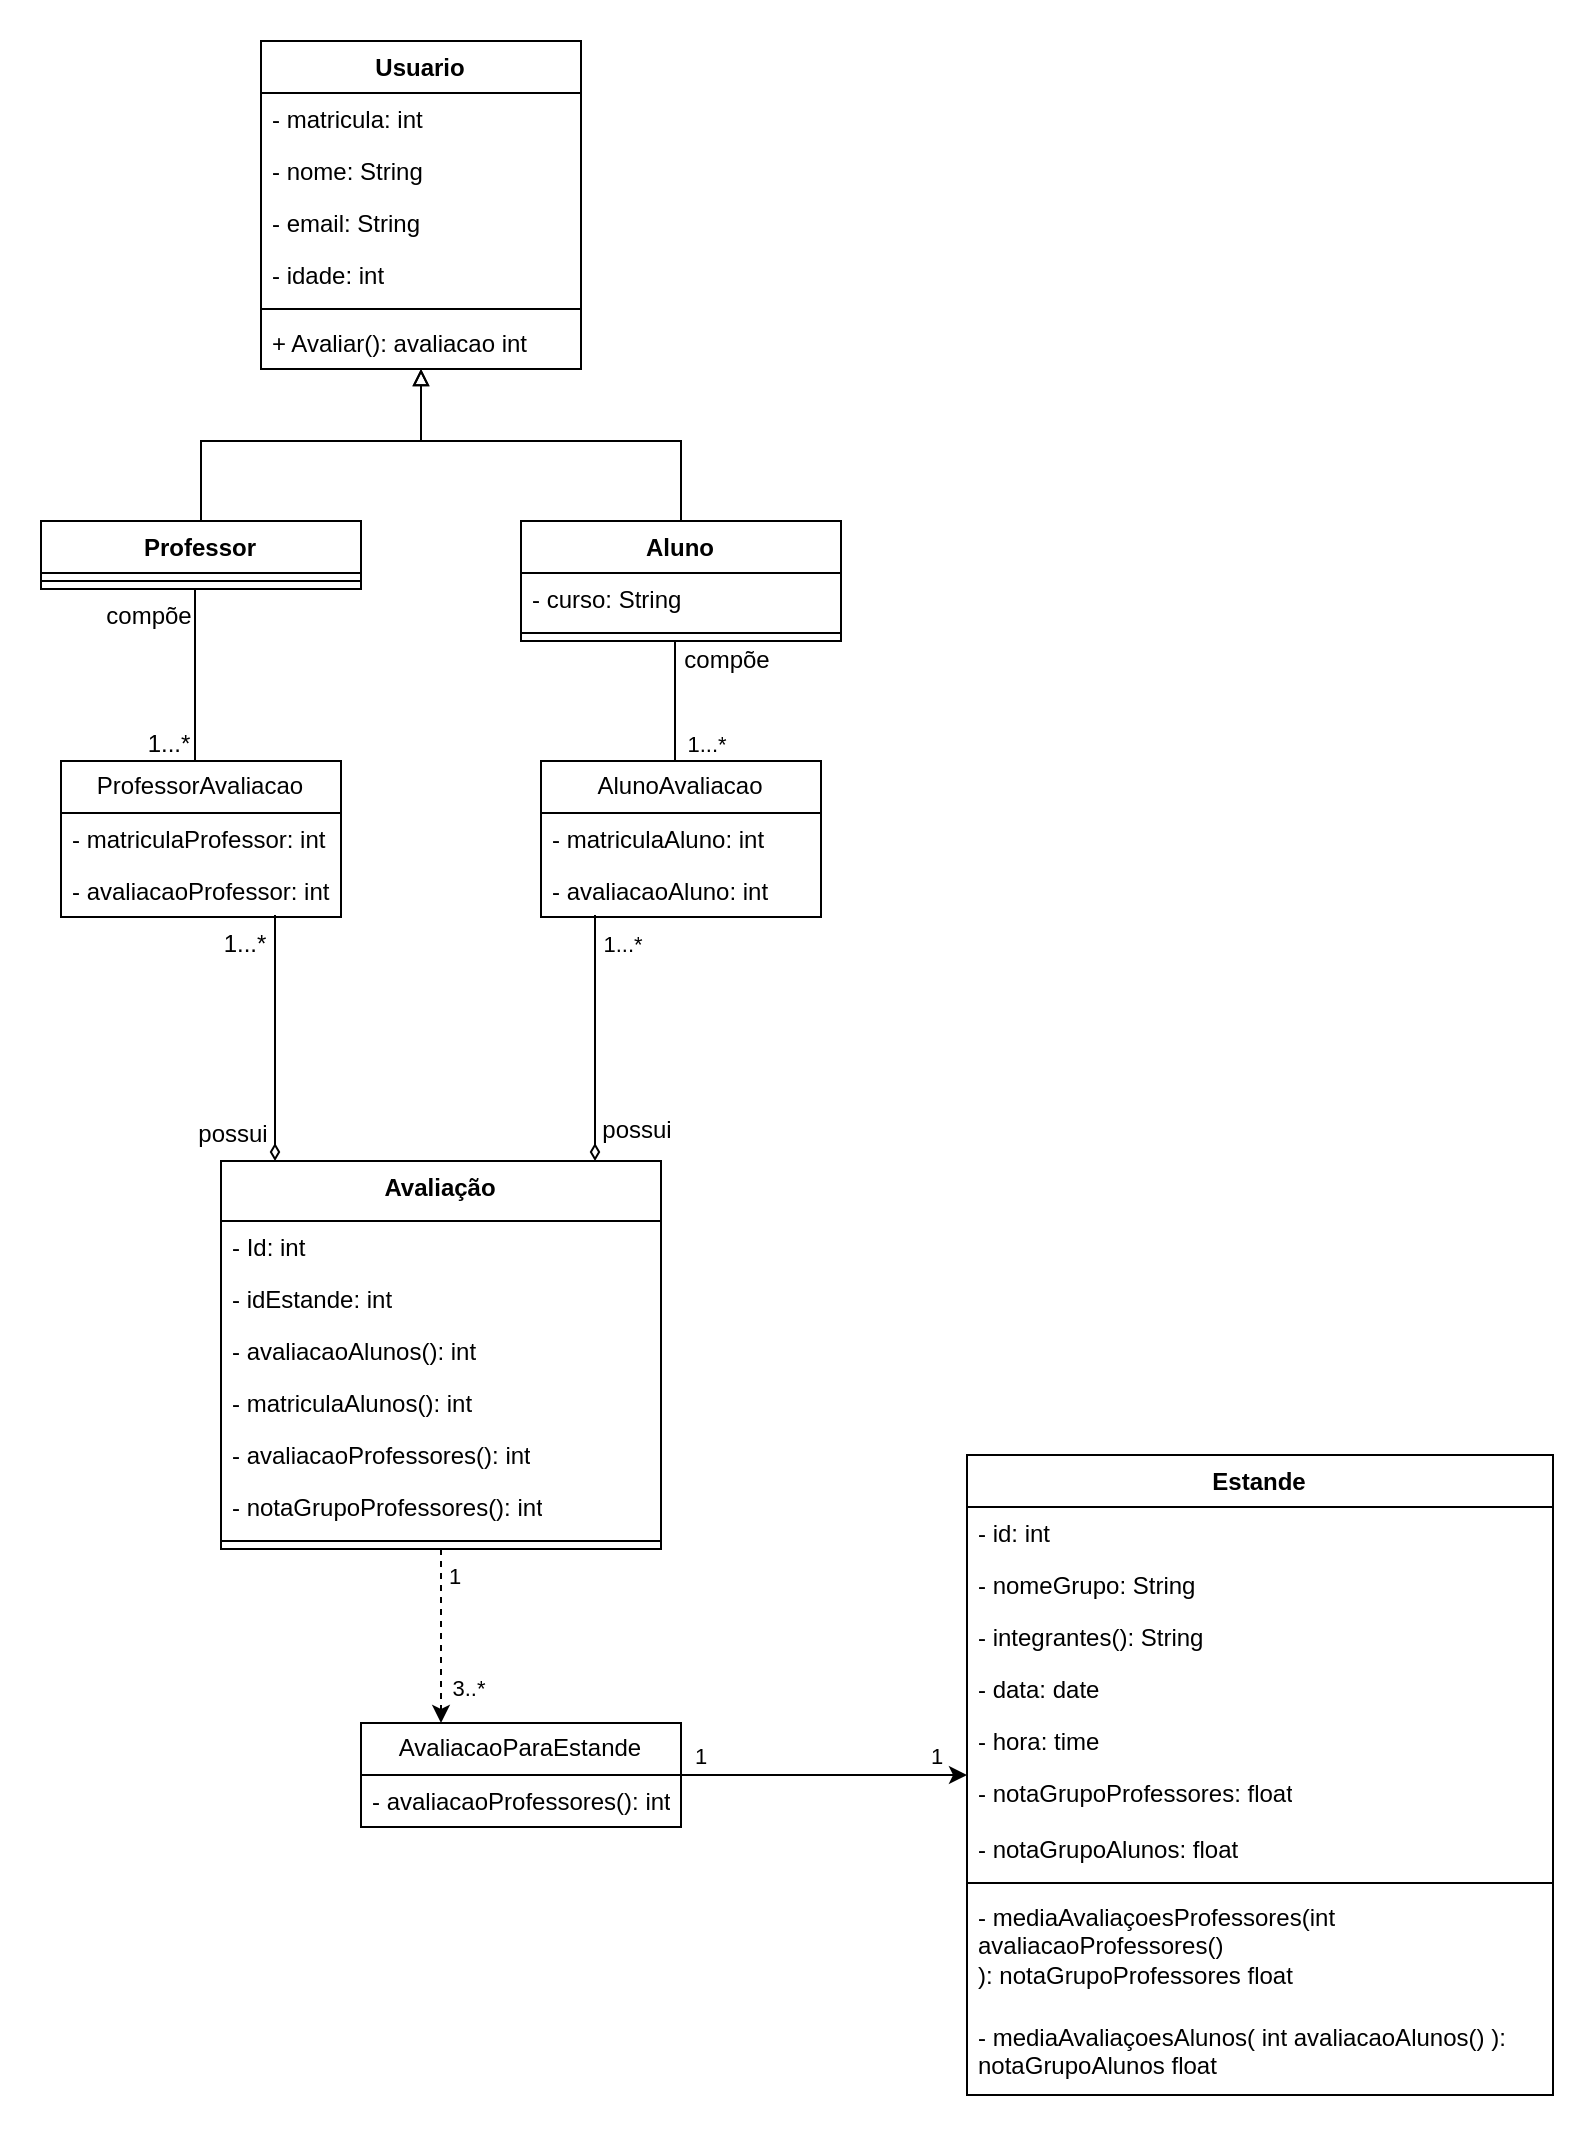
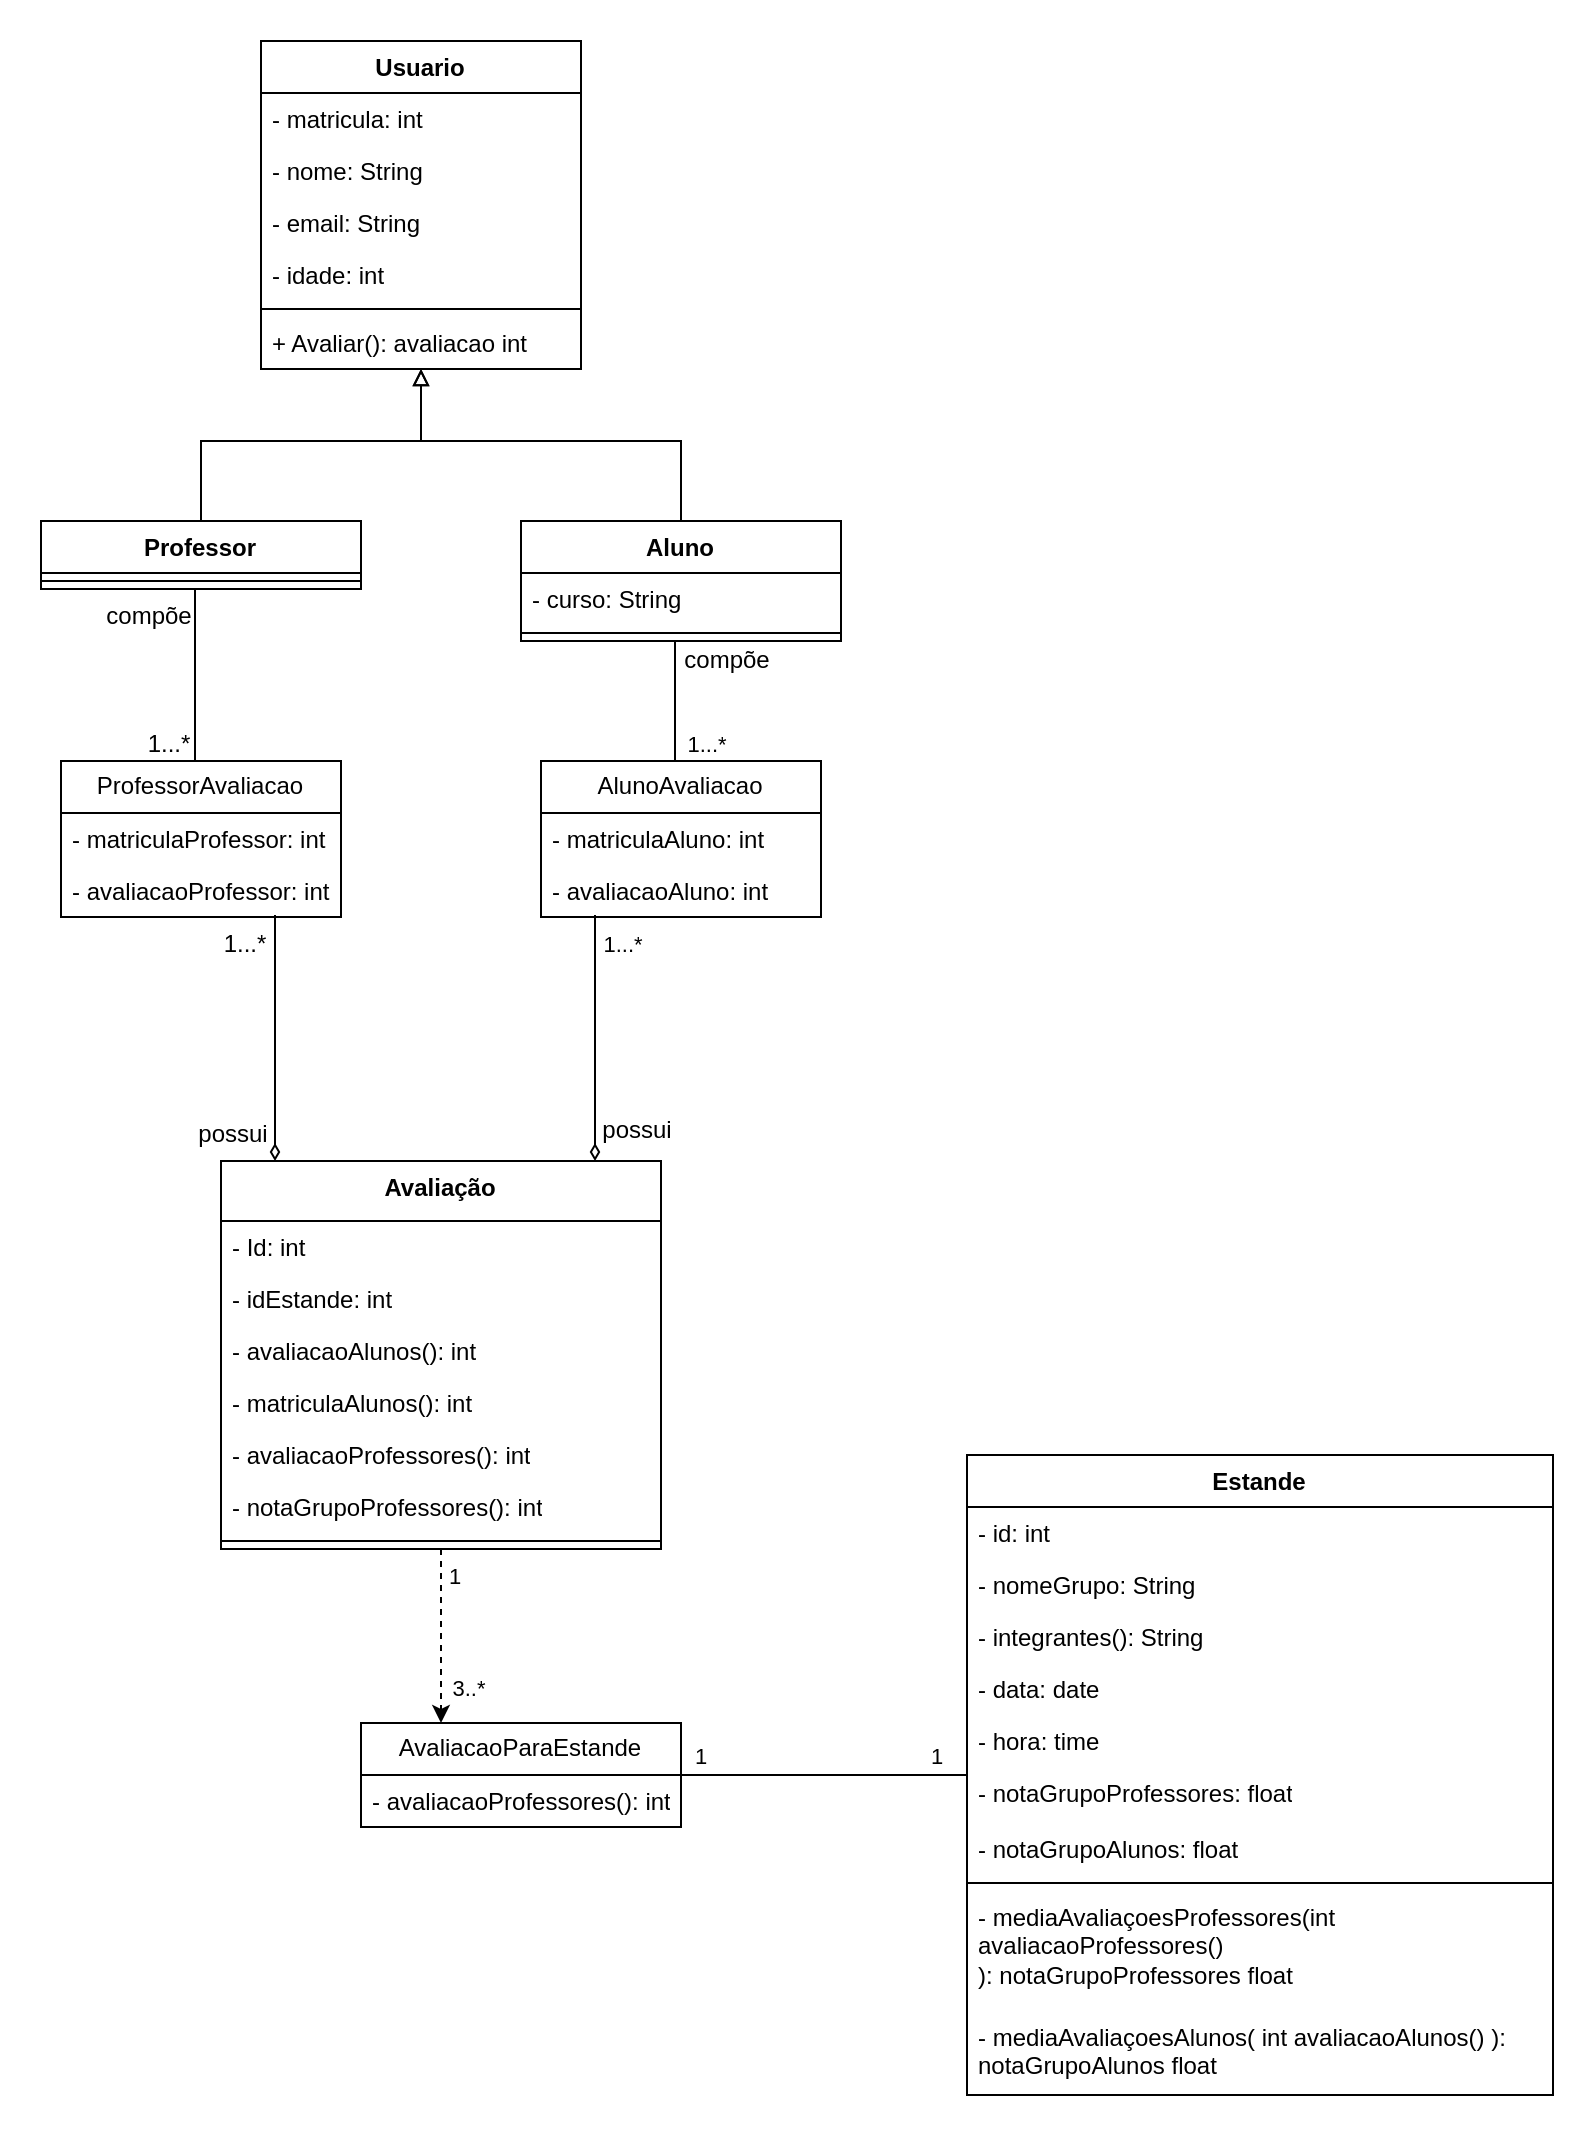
(952, 1775) -> (957, 1775)
